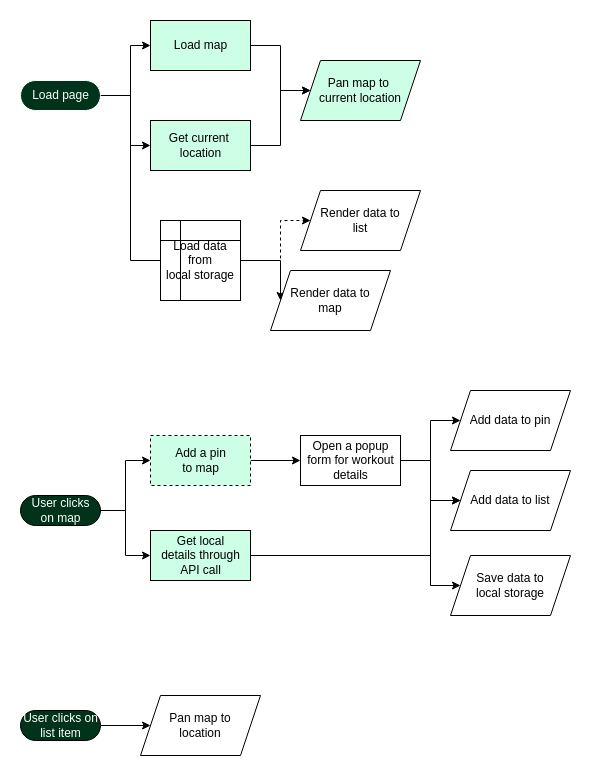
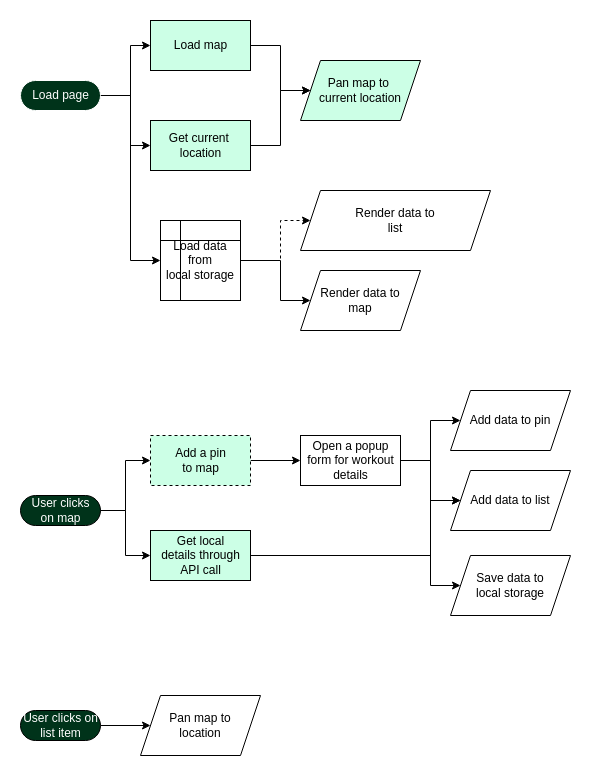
(361, 221) -> (396, 221)
(155, 261) -> (152, 261)
(331, 301) -> (361, 301)
